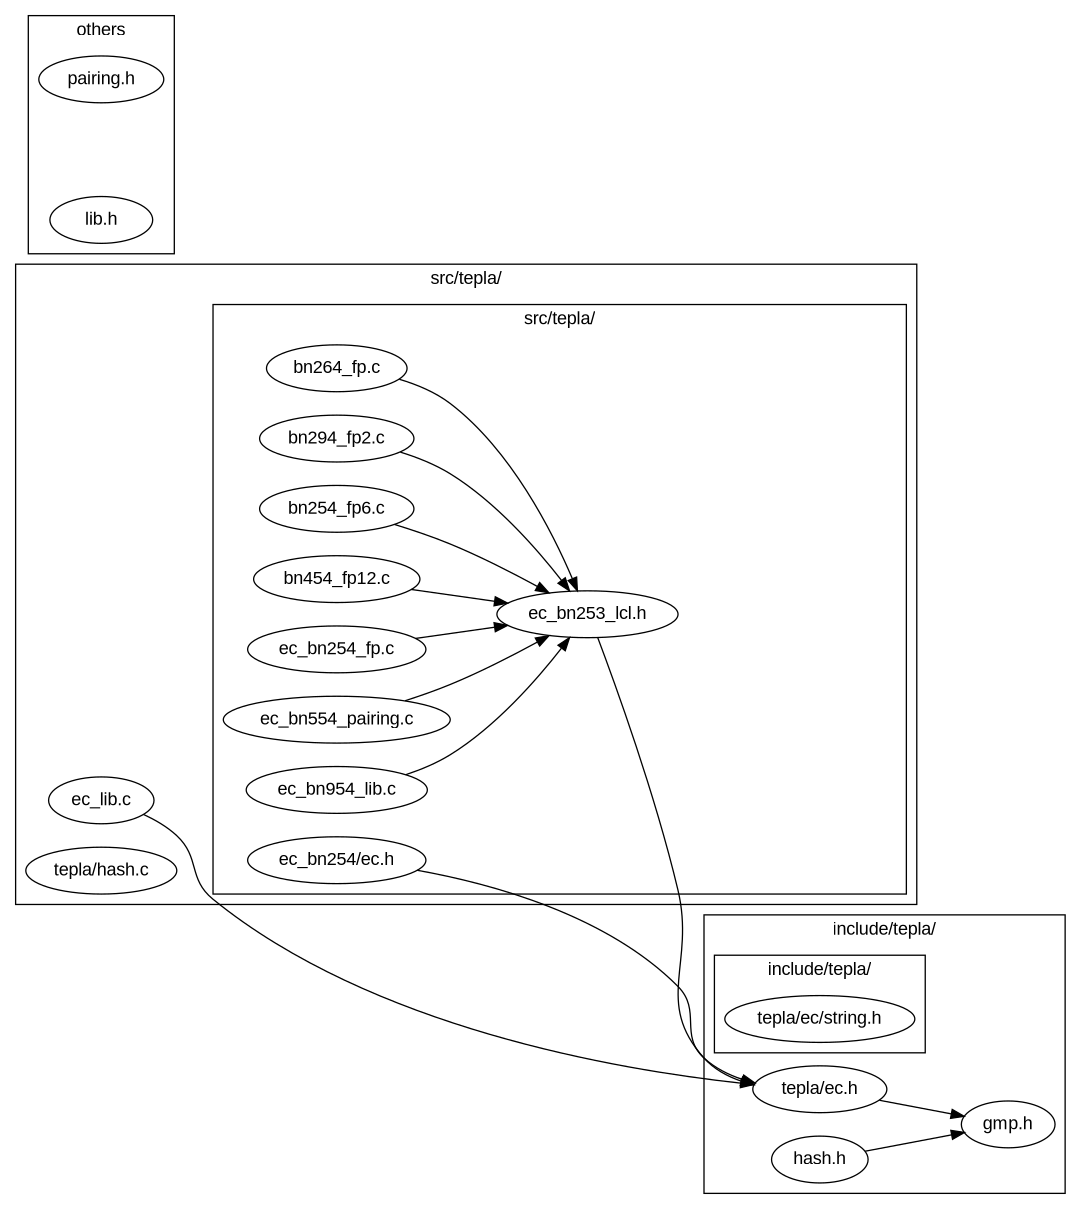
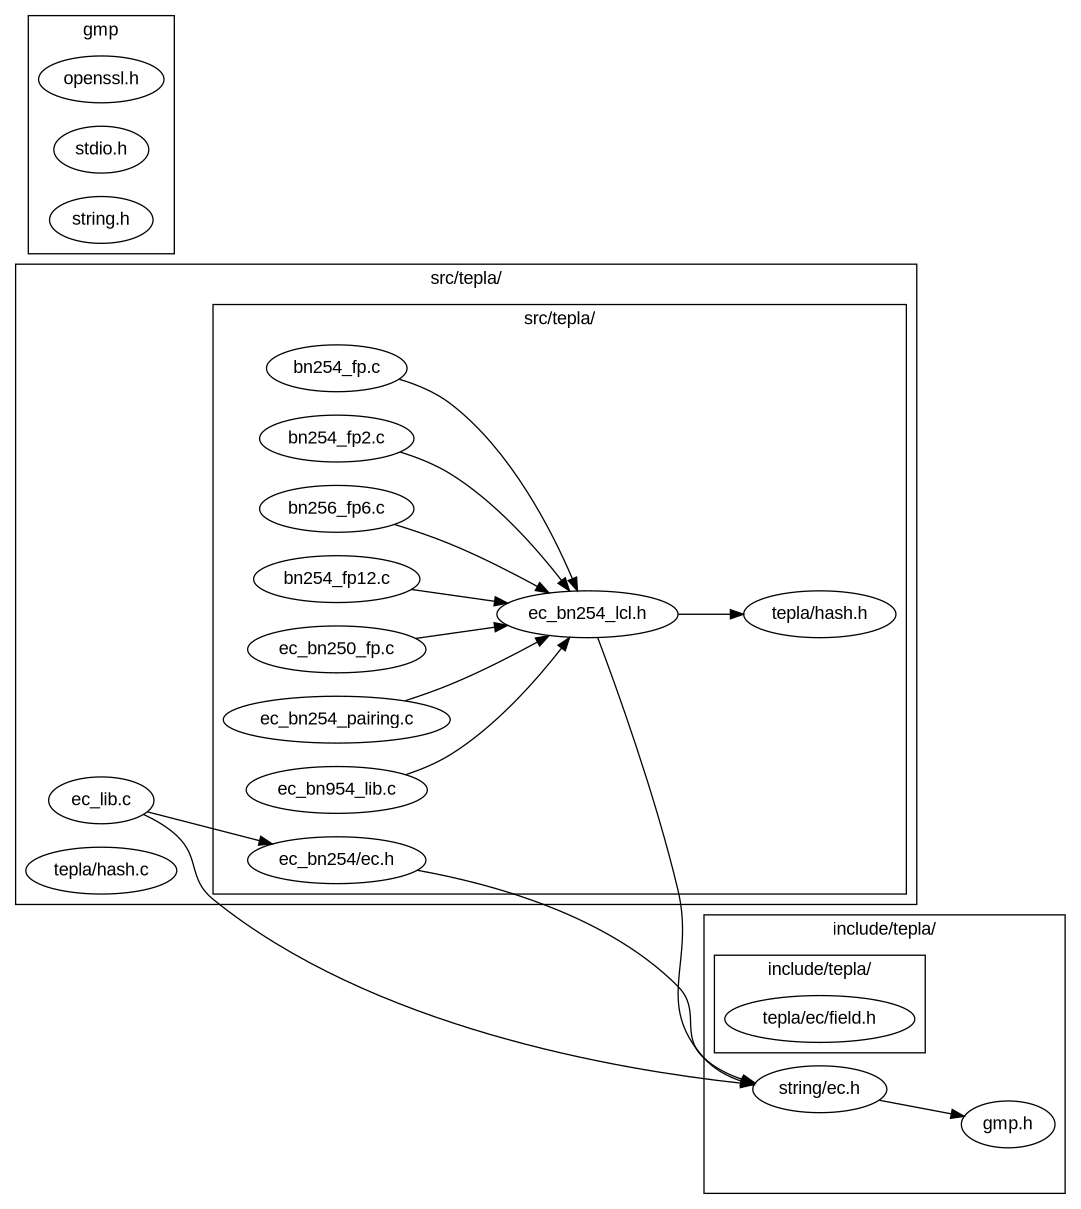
(101, 31) -> (101, 31)
(101, 79) -> (101, 79)
none -> (101, 150)
(101, 220) -> (101, 220)
(337, 368) -> (337, 368)
(337, 439) -> (337, 439)
(337, 509) -> (337, 509)
(337, 579) -> (337, 579)
(587, 614) -> (587, 614)
none -> (820, 614)
(337, 649) -> (337, 649)
(337, 720) -> (337, 720)
none -> (203, 826)
(820, 1019) -> (820, 1019)
(820, 1089) -> (820, 1089)
(820, 1160) -> none
